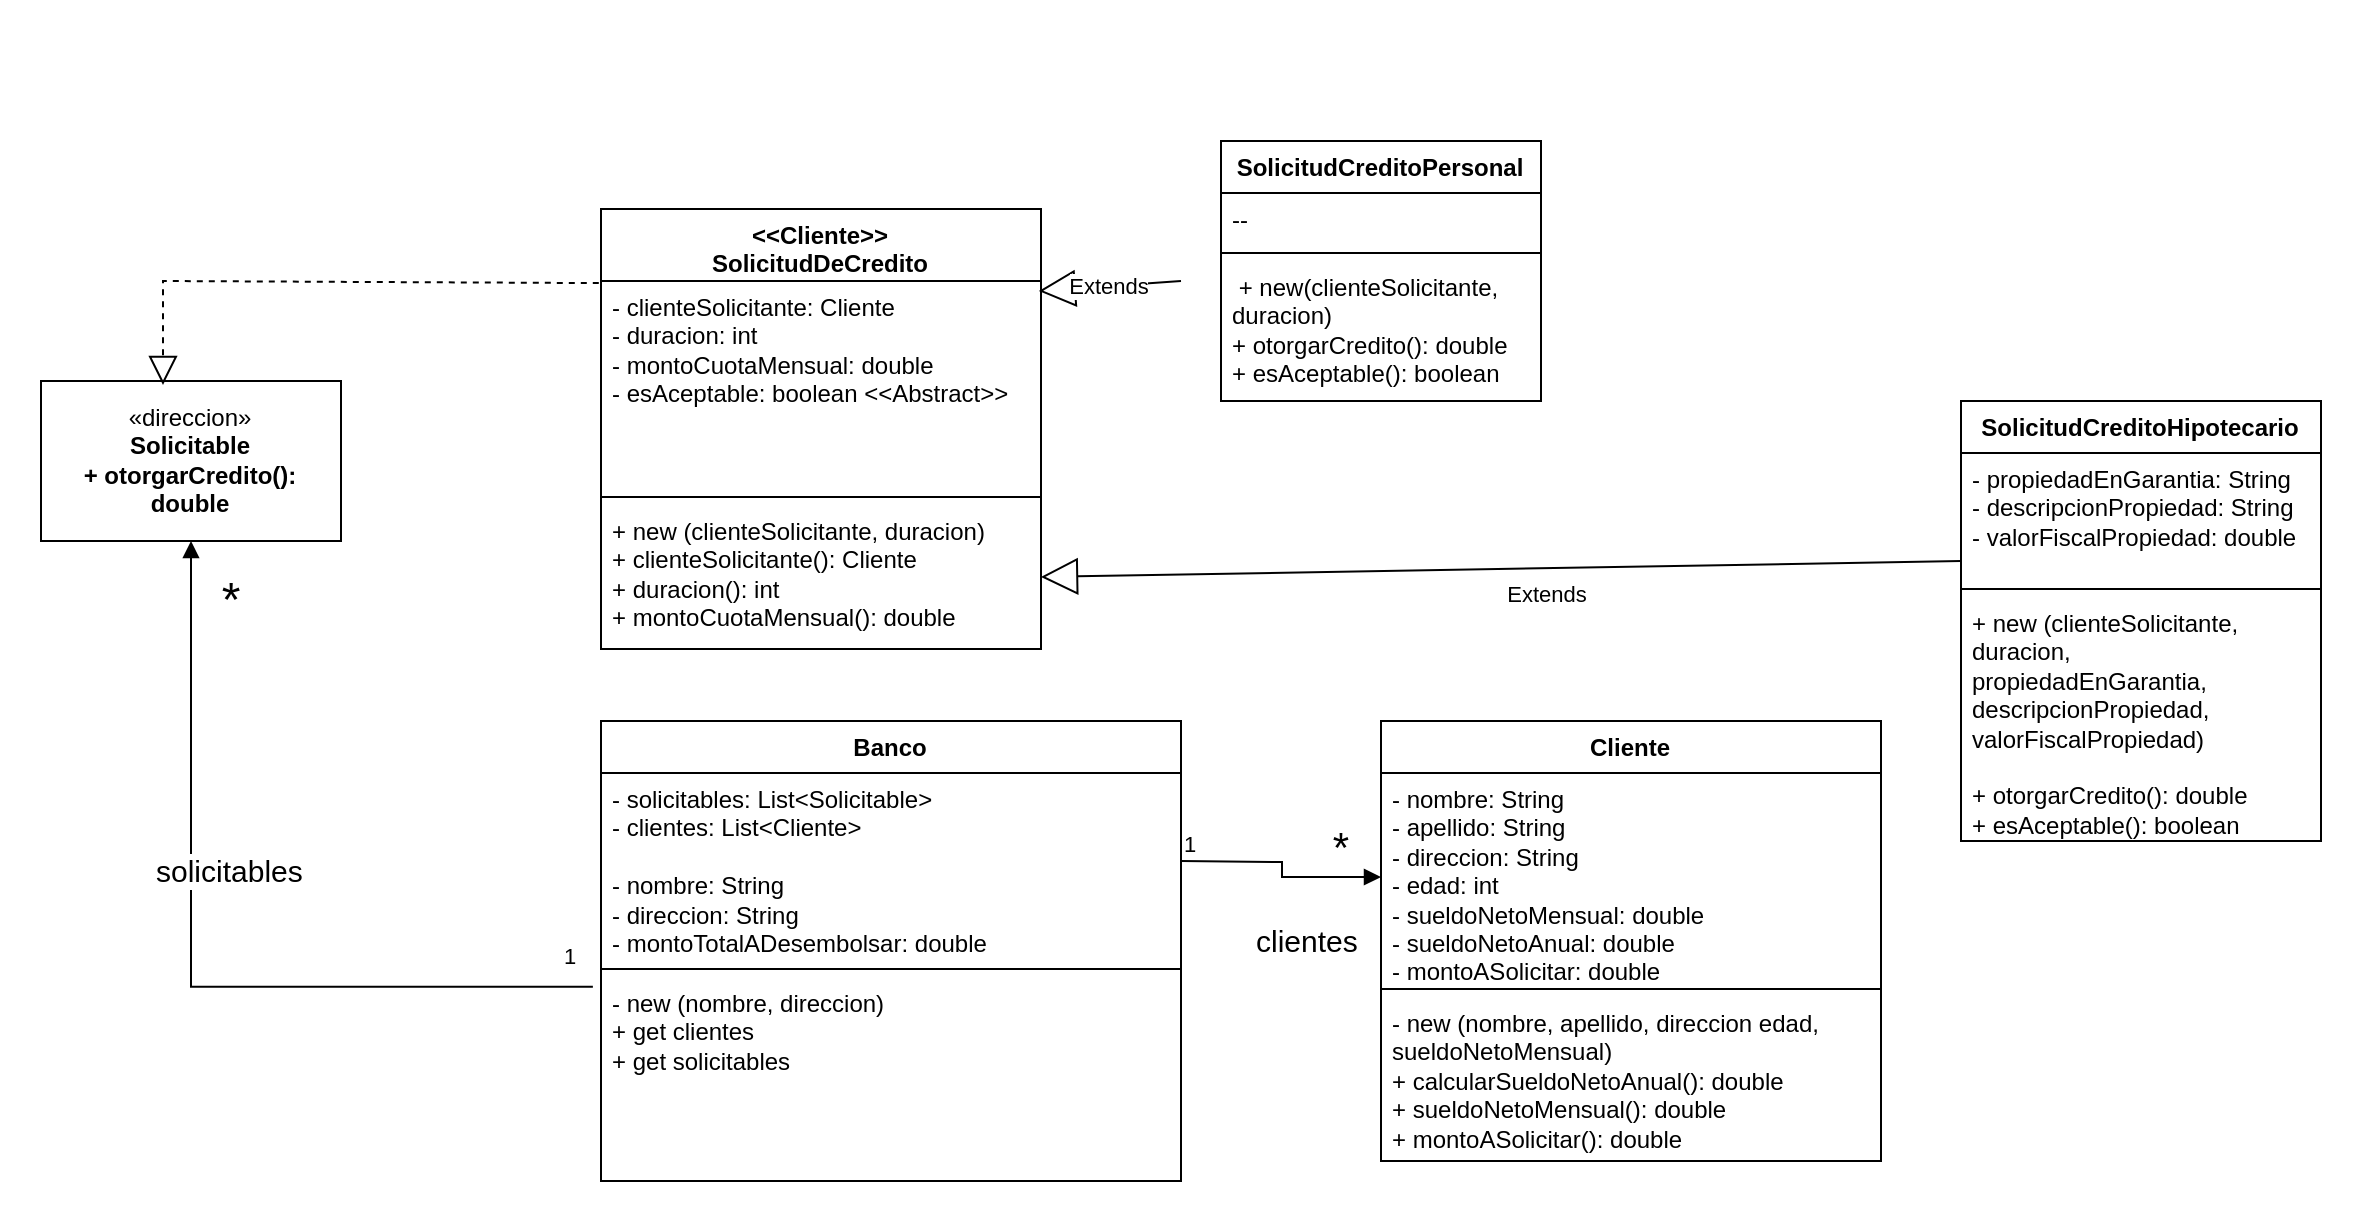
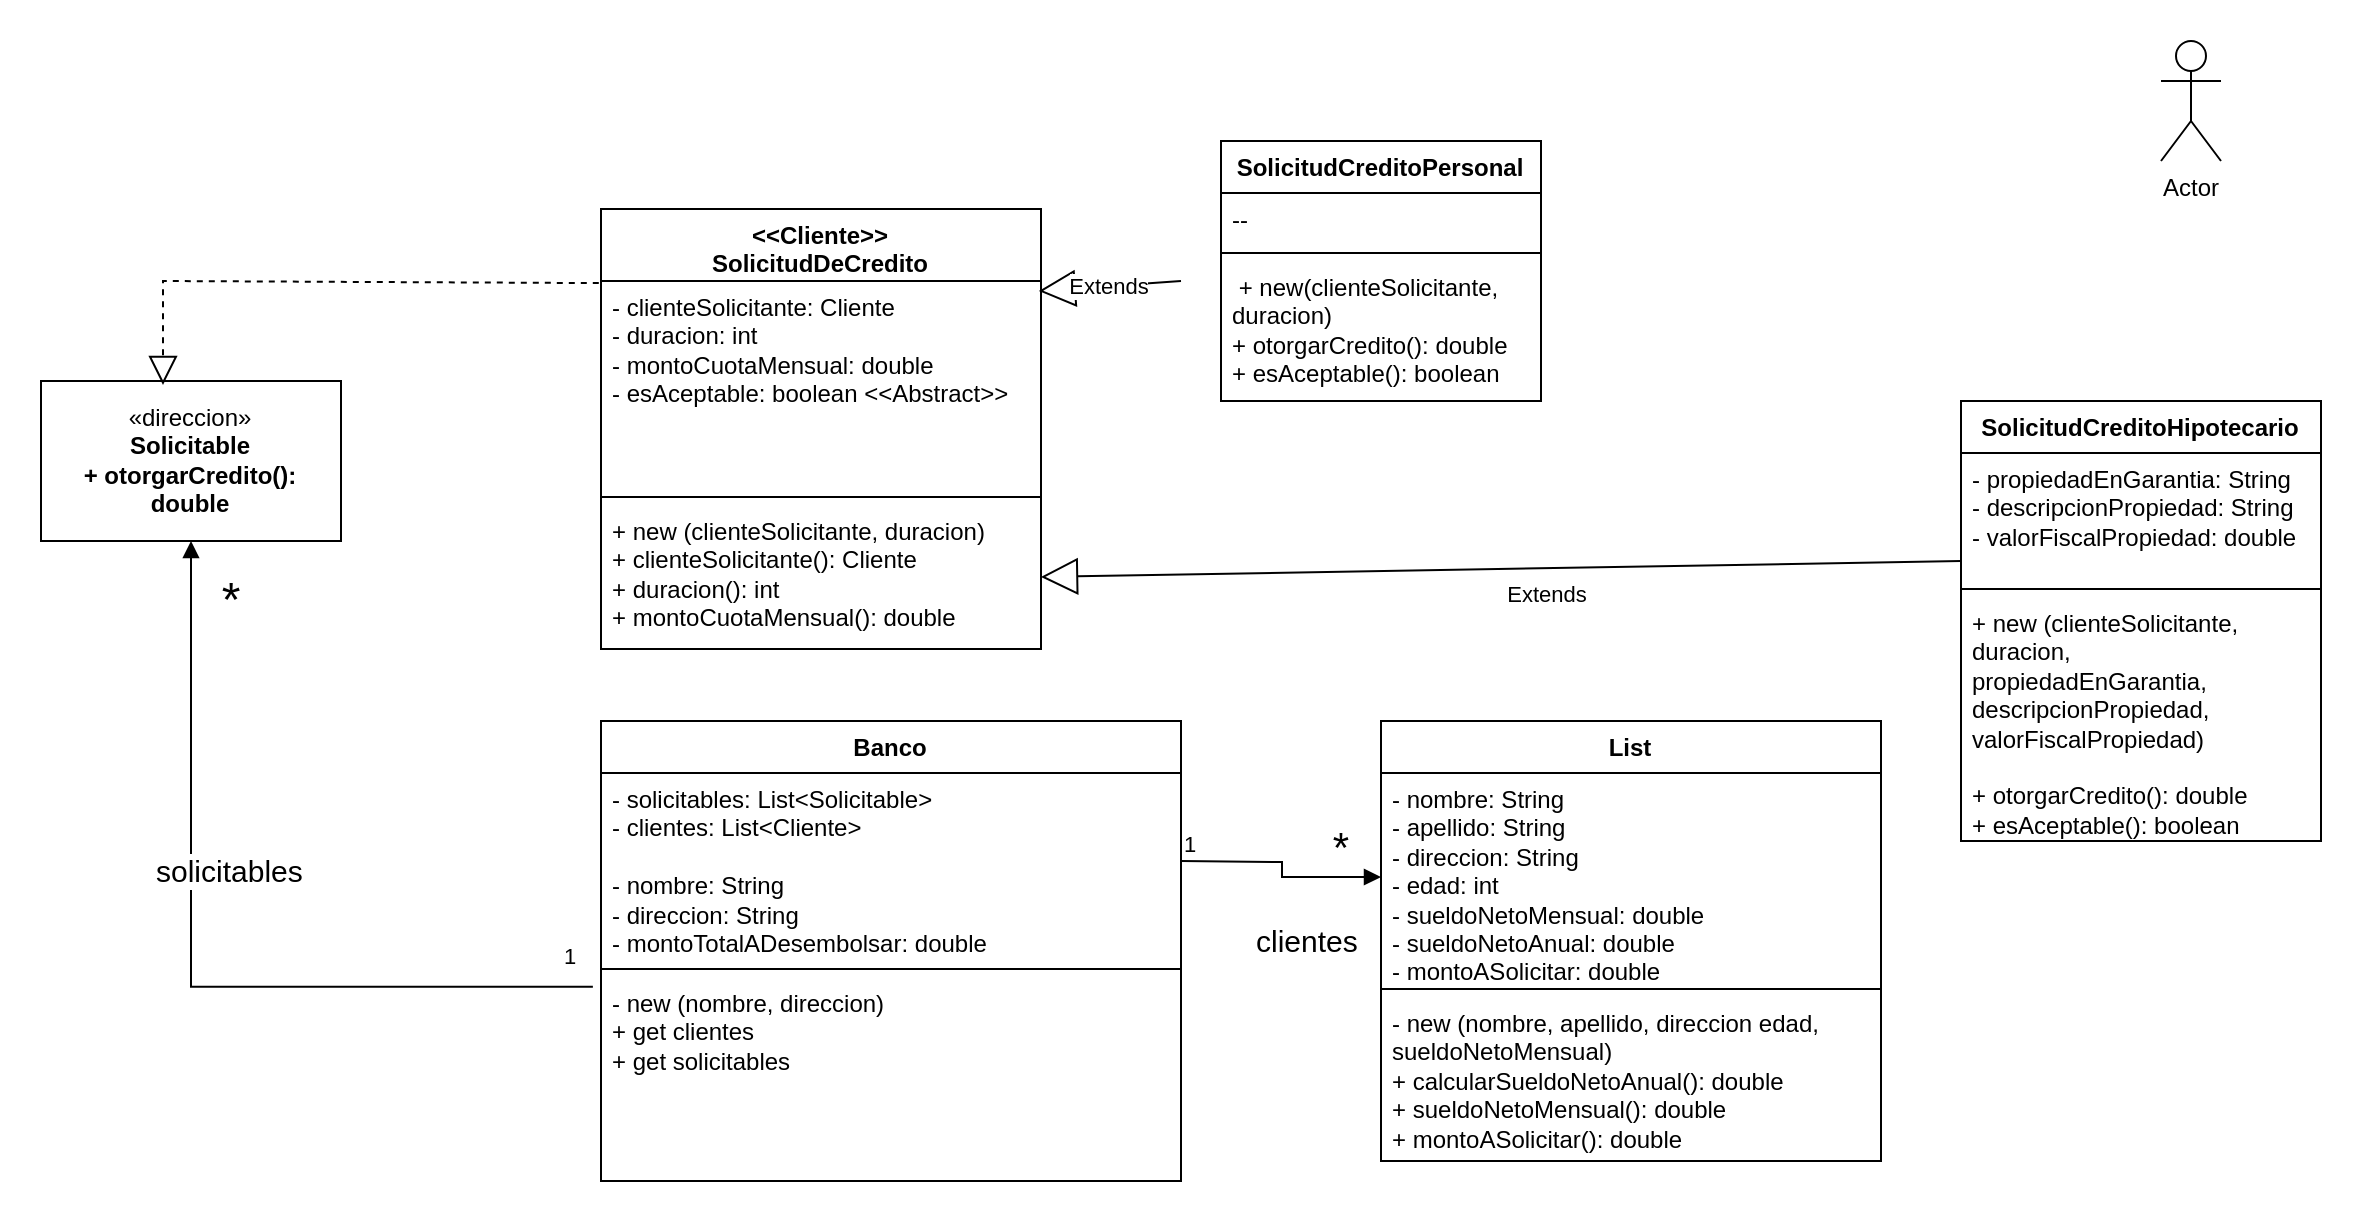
none -> (2191, 101)
(1631, 749) -> (1631, 749)
